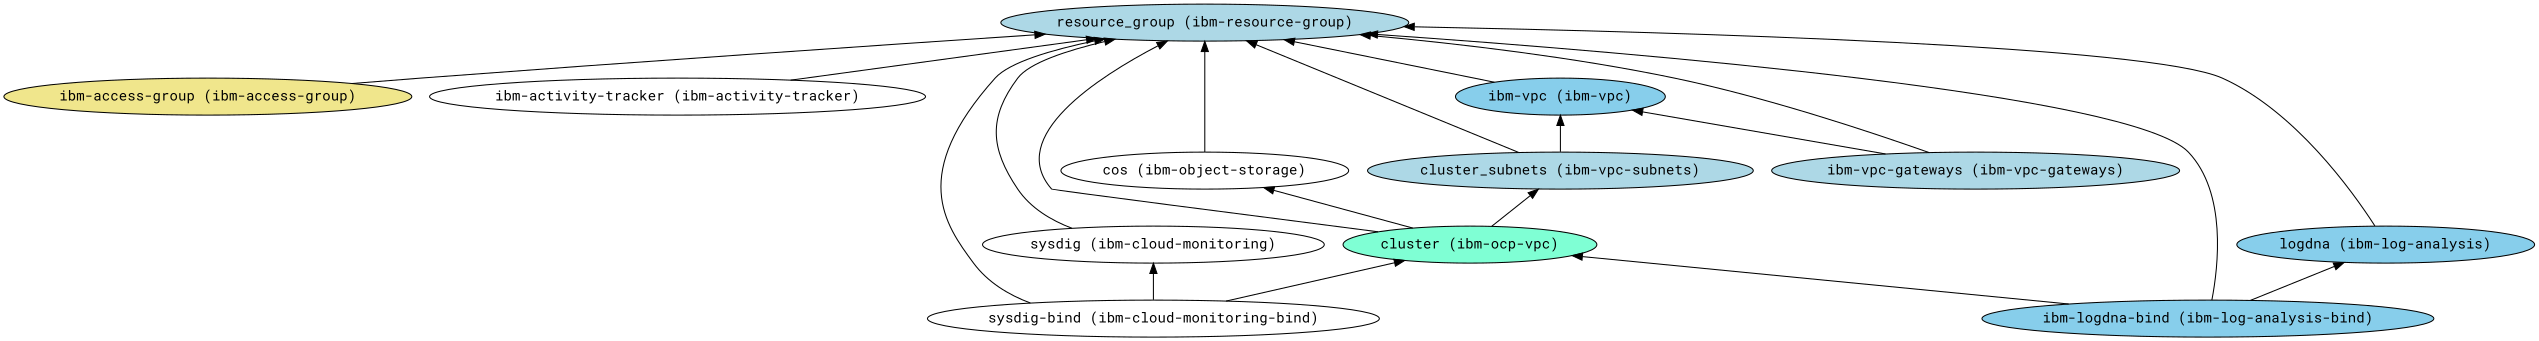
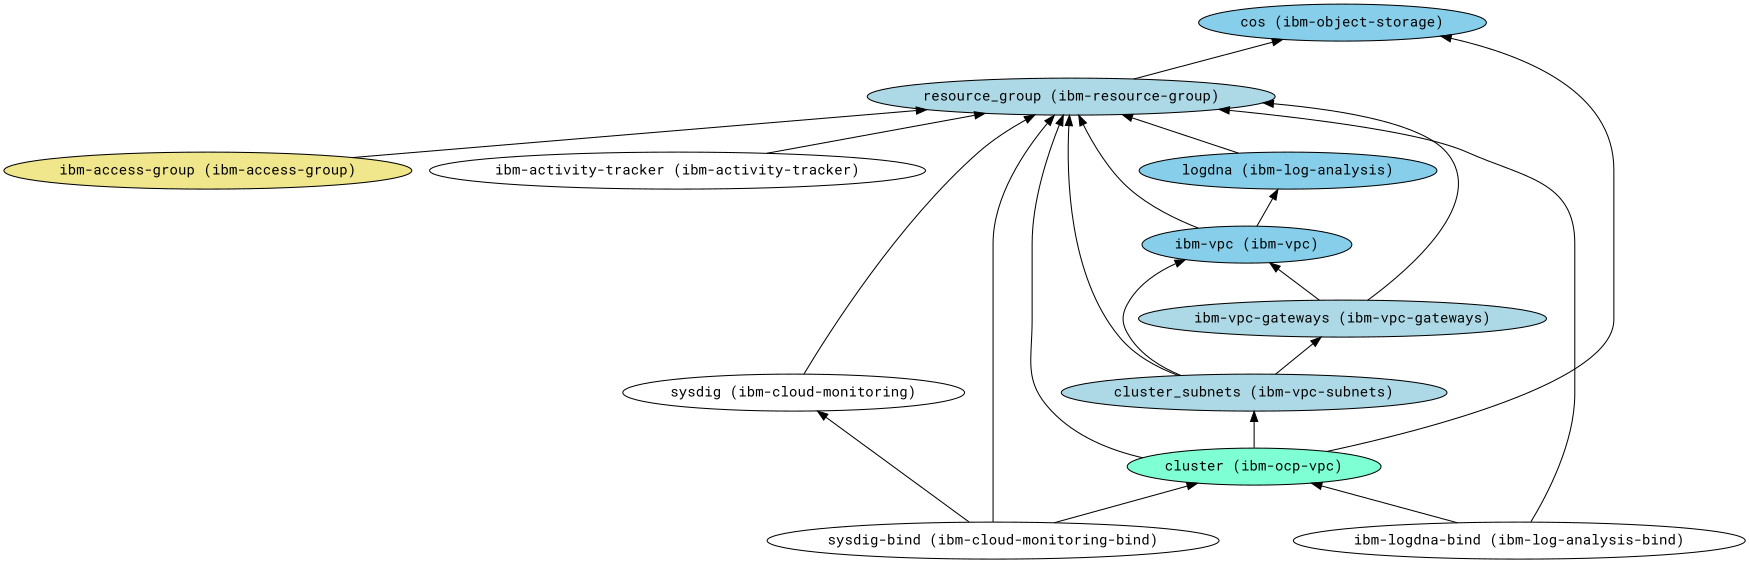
(1205, 102) -> (1203, 61)
(1205, 171) -> (1342, 23)
(2293, 283) -> (1265, 212)
(2208, 319) -> (1519, 541)
none -> (1294, 359)
